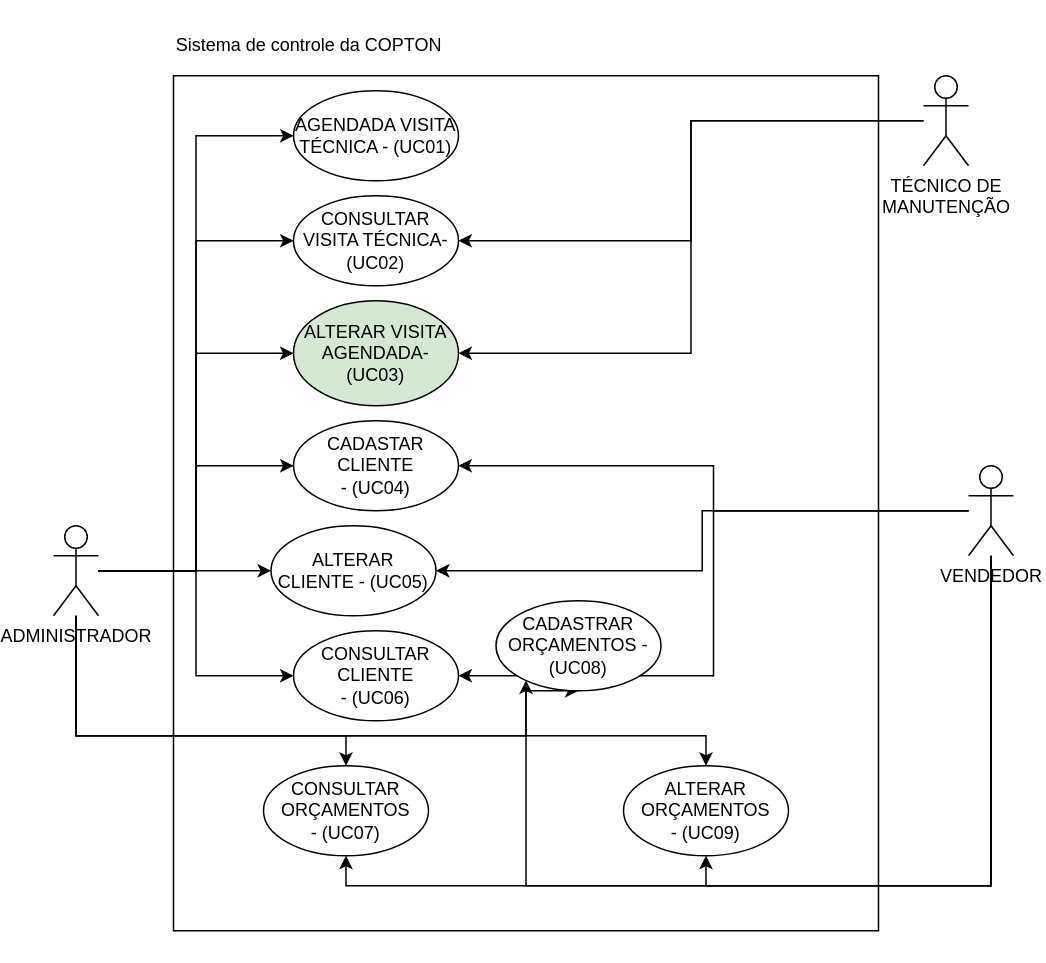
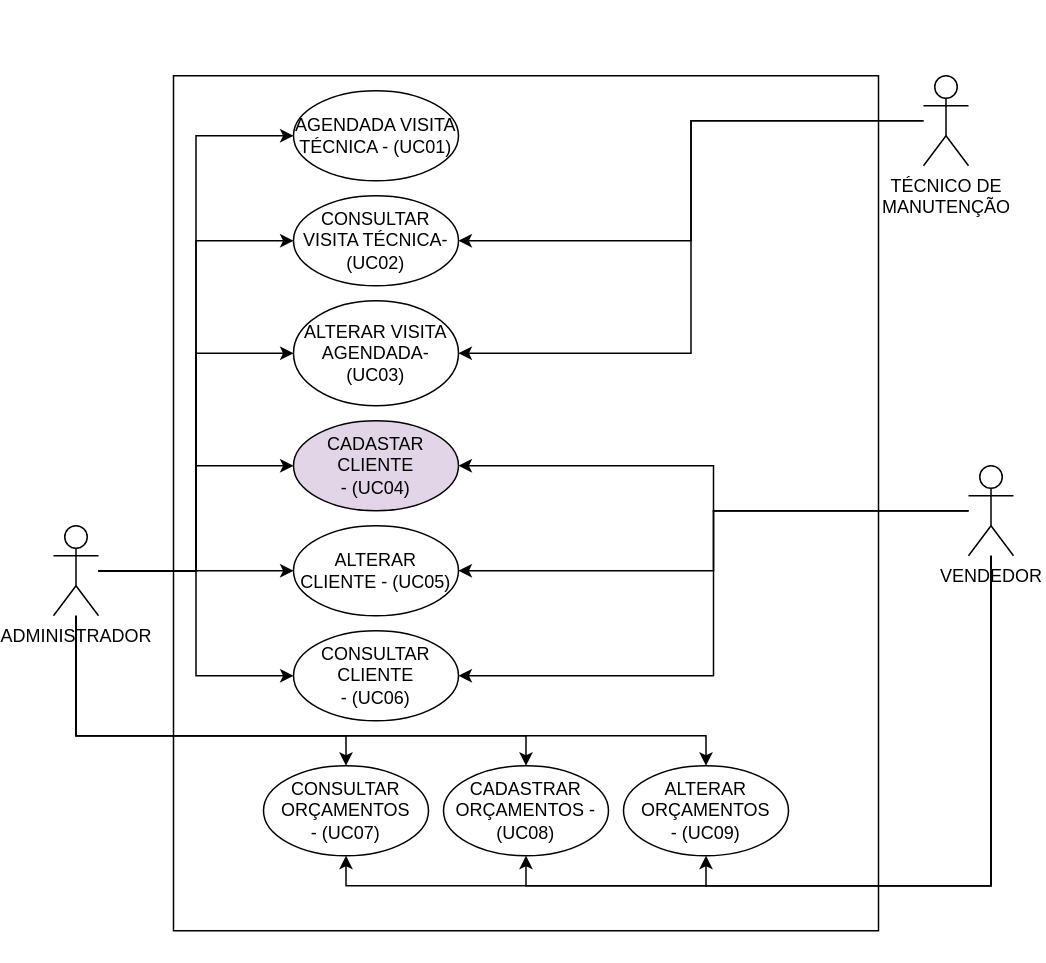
(421, 46) -> none
(376, 353) -> (376, 353)
(376, 466) -> (376, 466)
(353, 571) -> (376, 571)
(578, 646) -> (526, 811)
